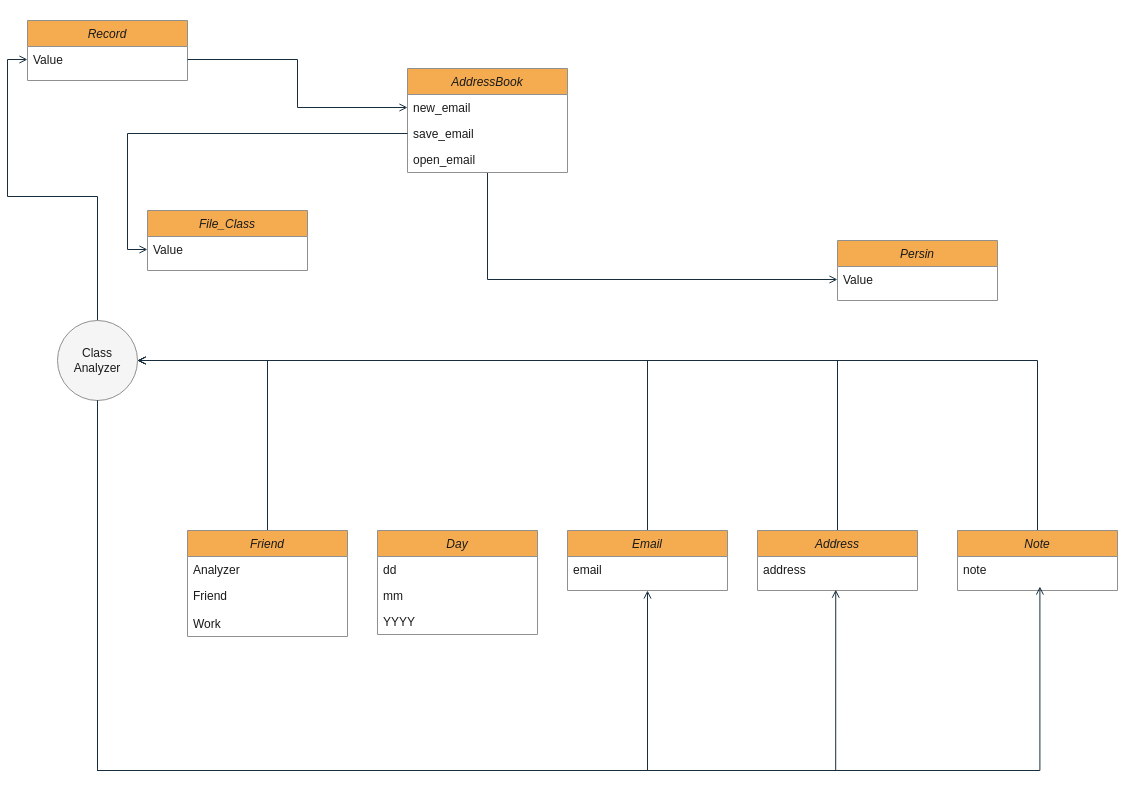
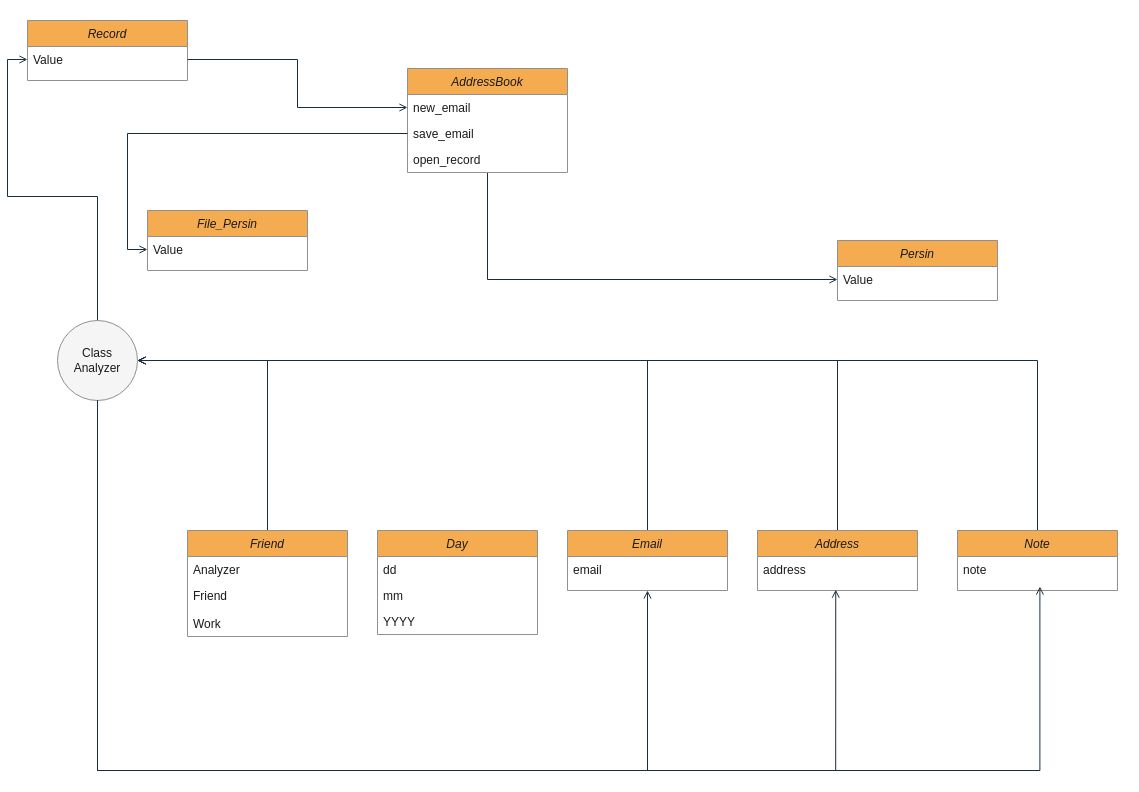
(443, 160) -> (450, 160)
(227, 224) -> (227, 224)
